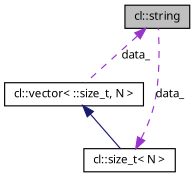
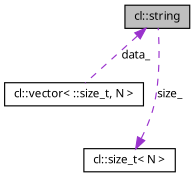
(170, 94) -> (170, 94)
(106, 132) -> none
